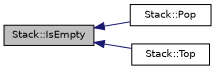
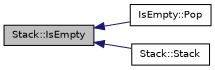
(171, 15) -> (171, 15)
(171, 55) -> (171, 55)
